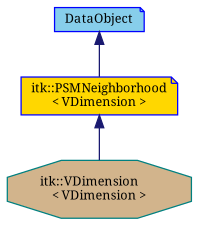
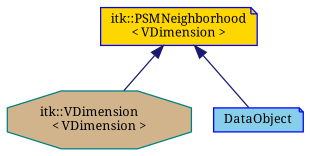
(99, 61) -> (226, 82)
